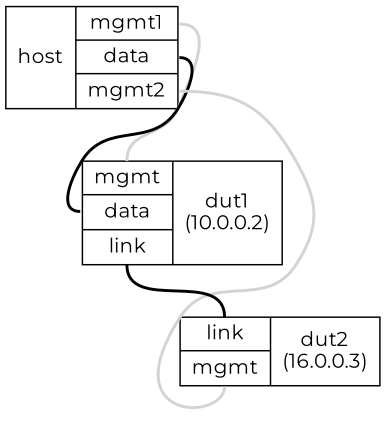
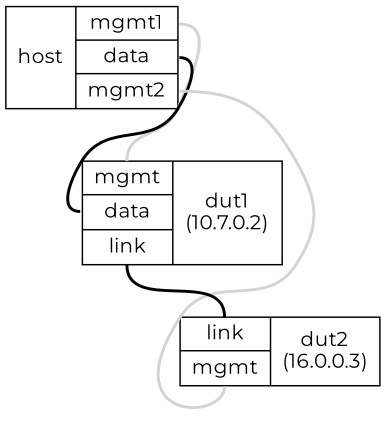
(228, 223) -> (228, 223)
